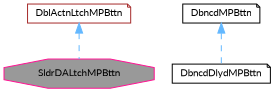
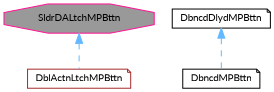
(79, 46) -> (79, 56)
(221, 49) -> (221, 54)
